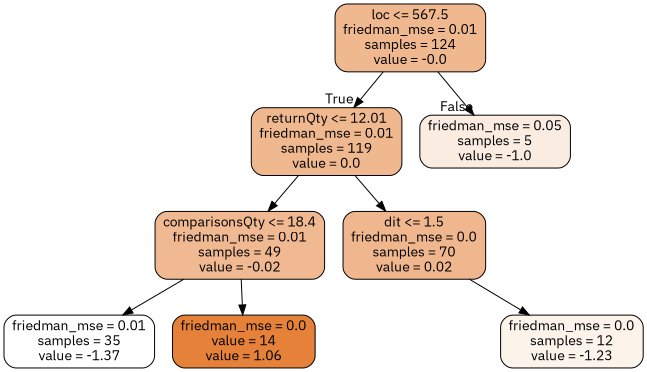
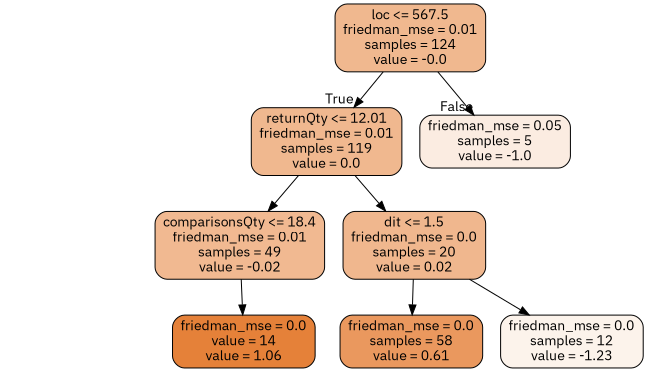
(414, 245) -> (414, 245)
(79, 342) -> none
none -> (411, 342)
